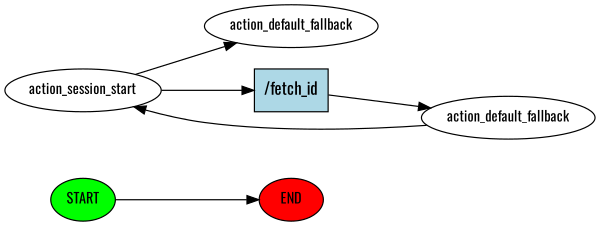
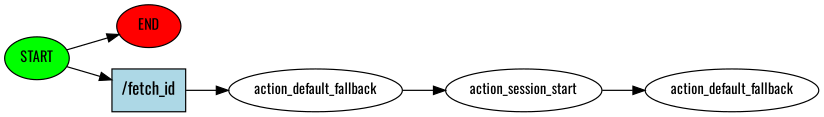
(202, 90) -> (83, 72)
